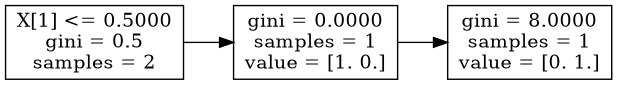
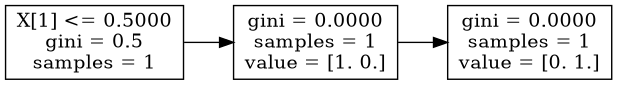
(95, 42) -> (95, 42)
(530, 42) -> (530, 42)
